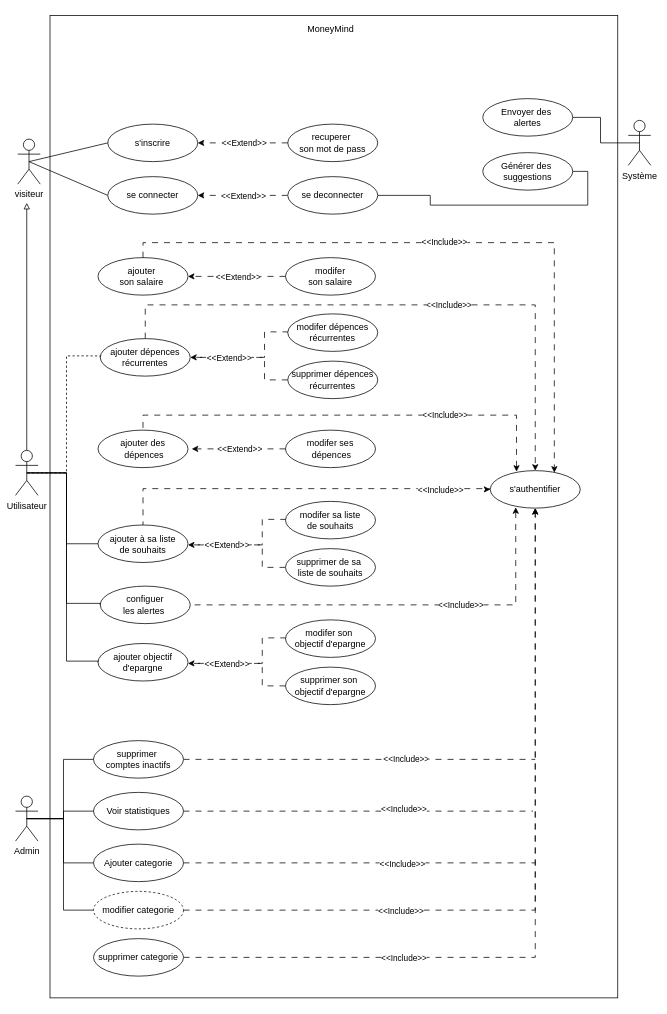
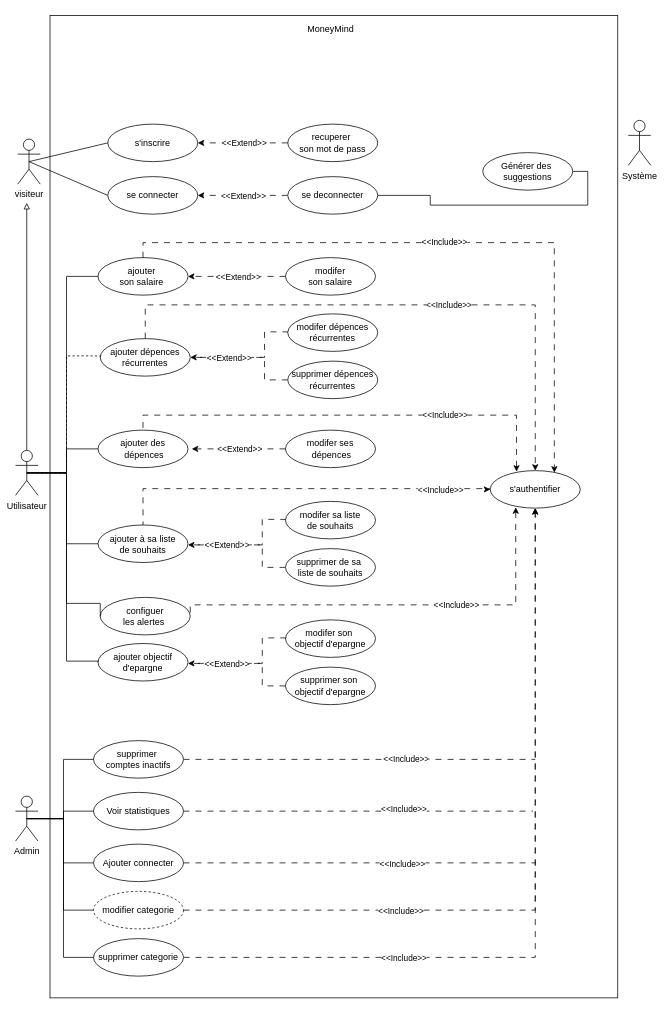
(528, 117) -> none
(600, 135) -> none
none -> (66, 298)
none -> (68, 449)
(145, 605) -> (145, 616)
(138, 863) -> (138, 863)
none -> (63, 950)
